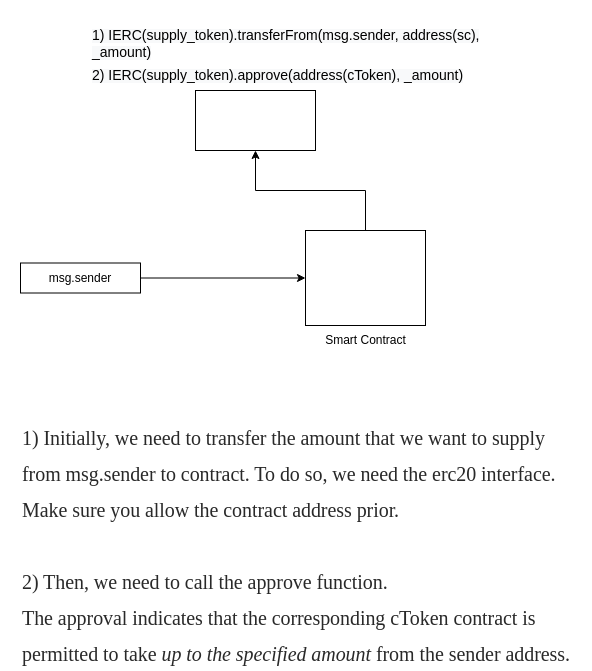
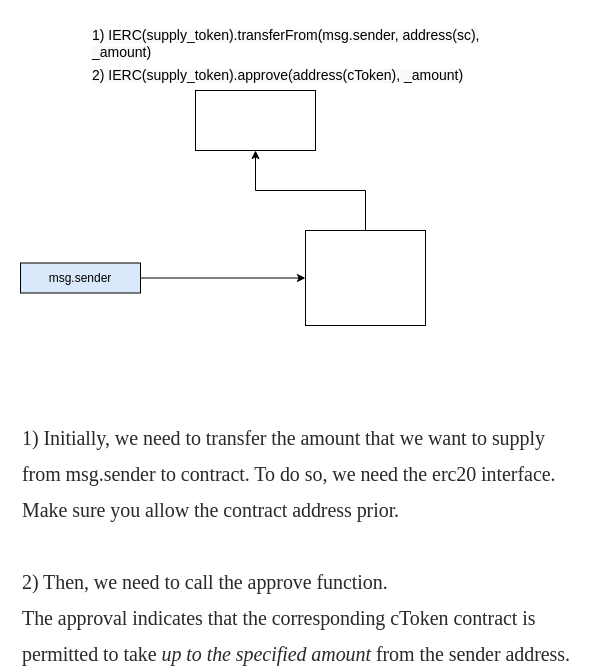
(81, 278) -> (81, 278)
(366, 341) -> none
